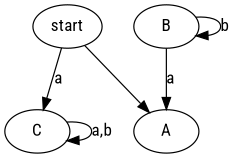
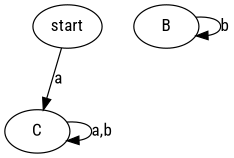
(166, 131) -> none
